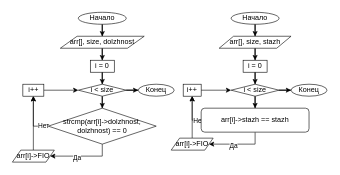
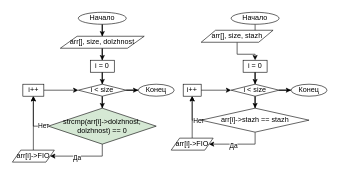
(255, 42) -> (237, 36)
(255, 120) -> (255, 120)
(102, 126) -> (102, 126)
